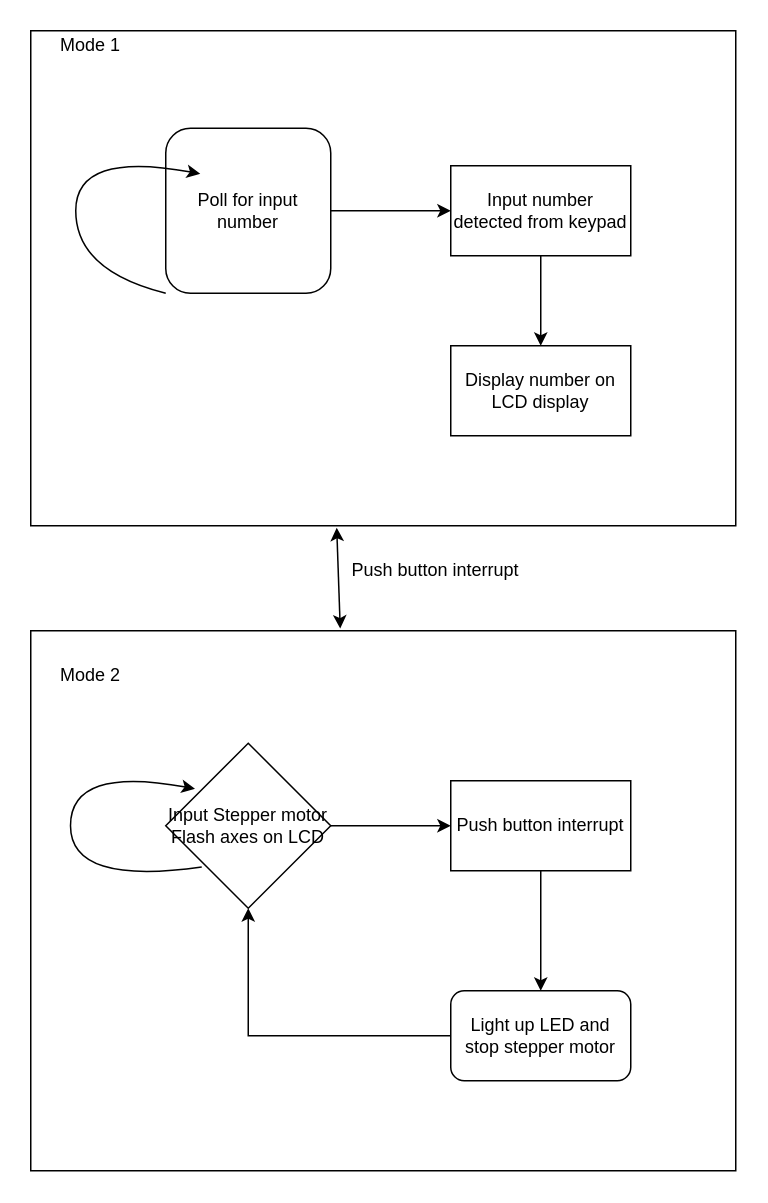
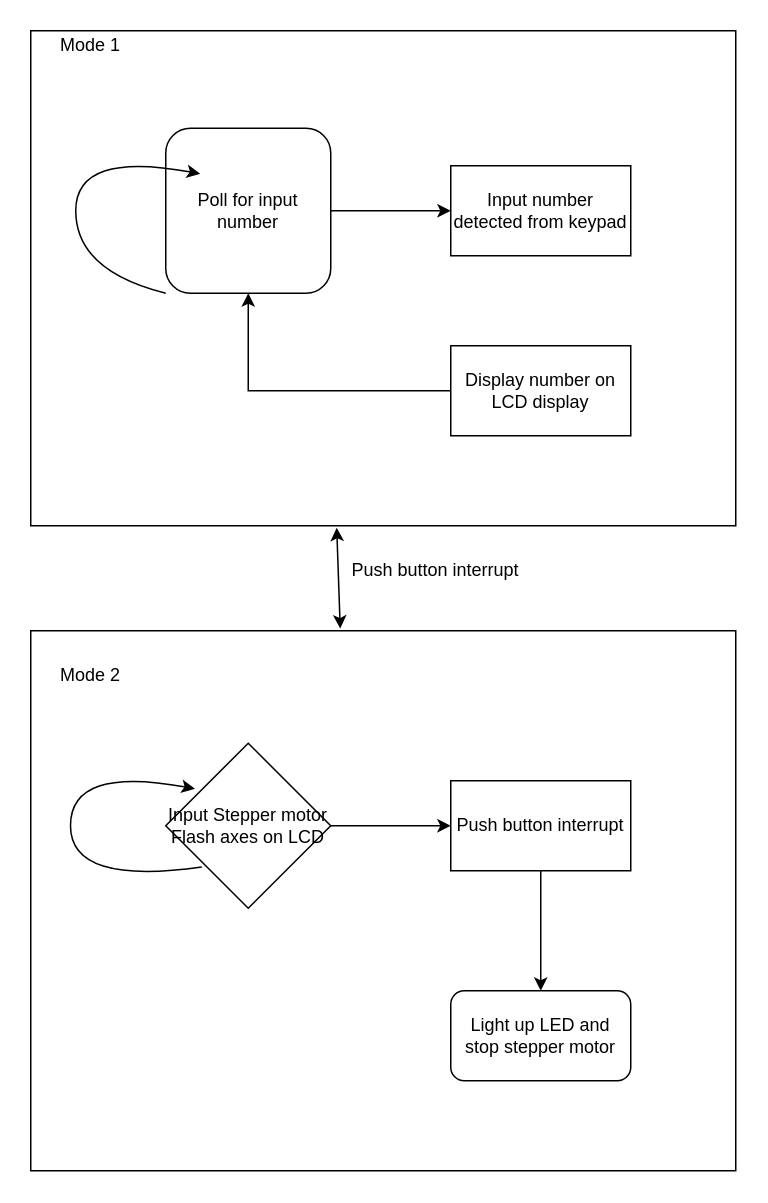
(541, 296) -> none
none -> (306, 391)
(291, 1036) -> none
